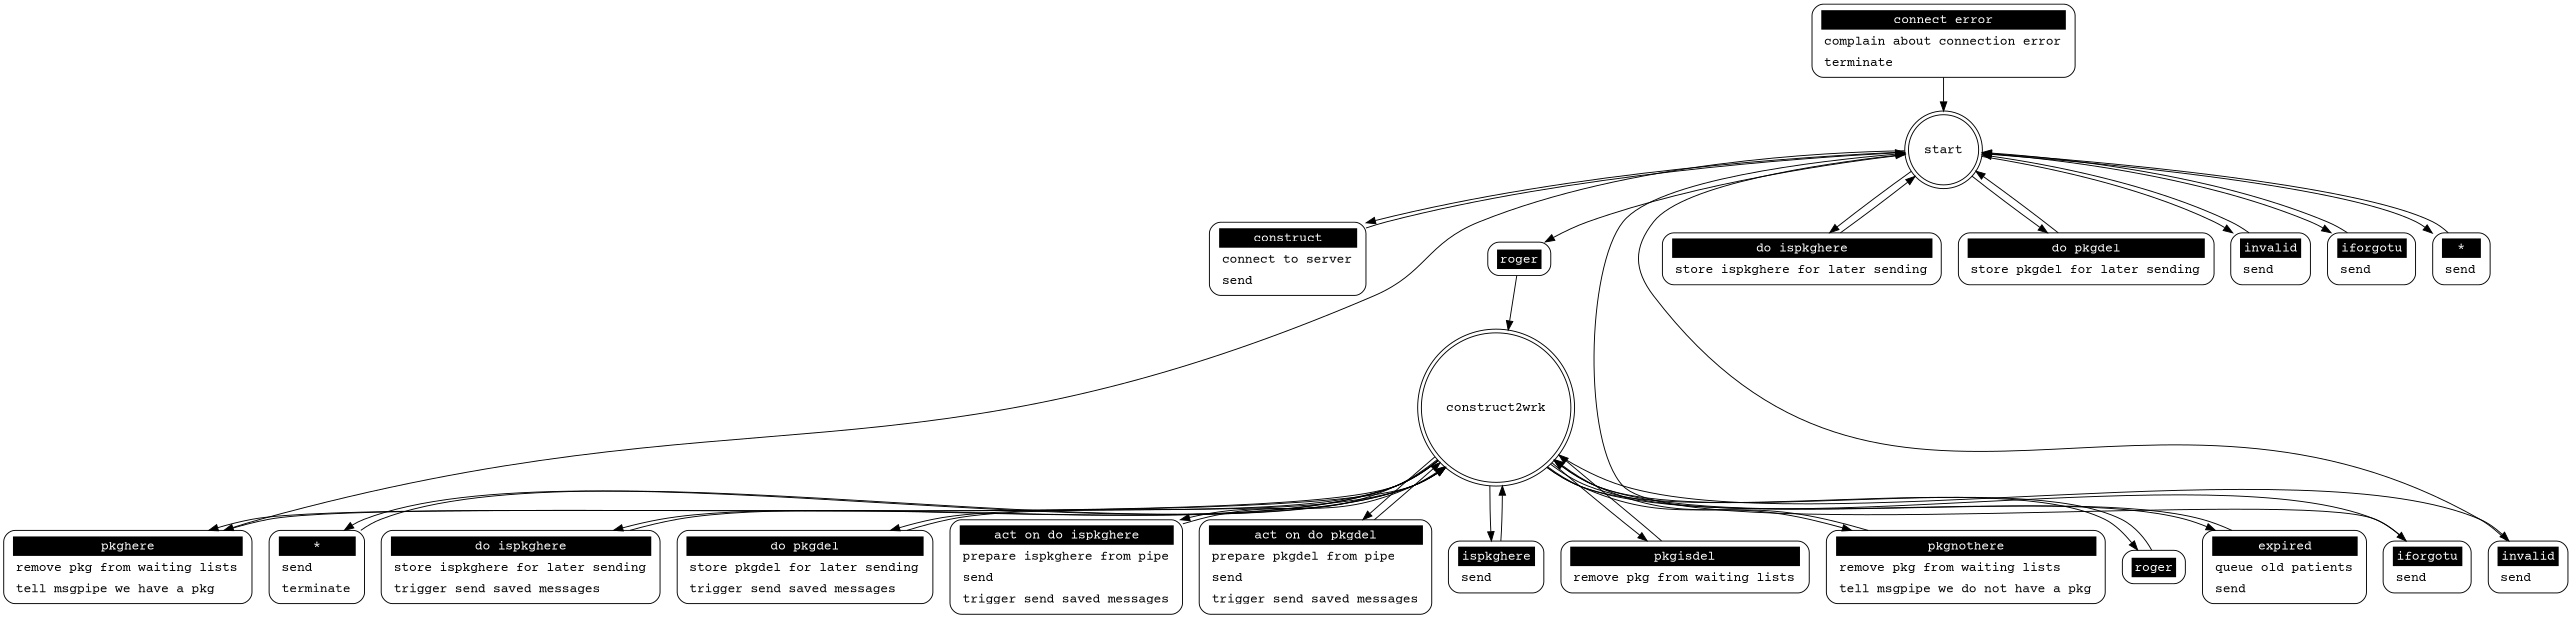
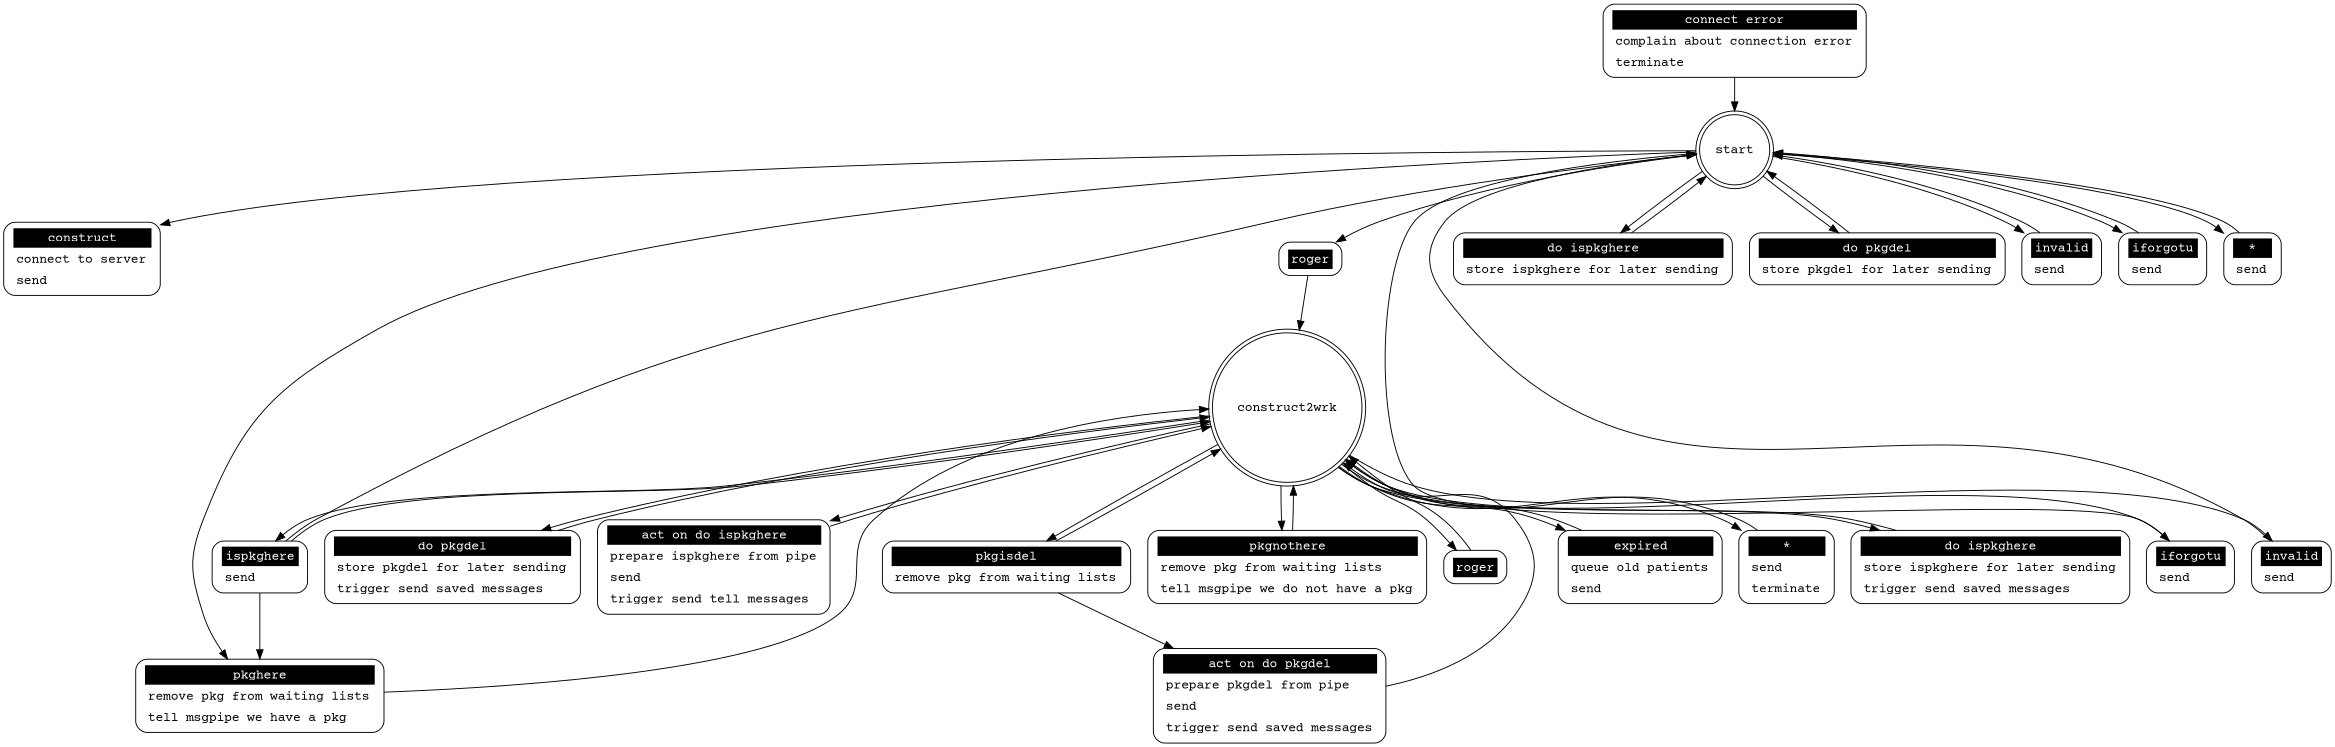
(1629, 177) -> (967, 286)
(1402, 485) -> (1112, 619)
(832, 511) -> (260, 621)
(1066, 599) -> (710, 599)
